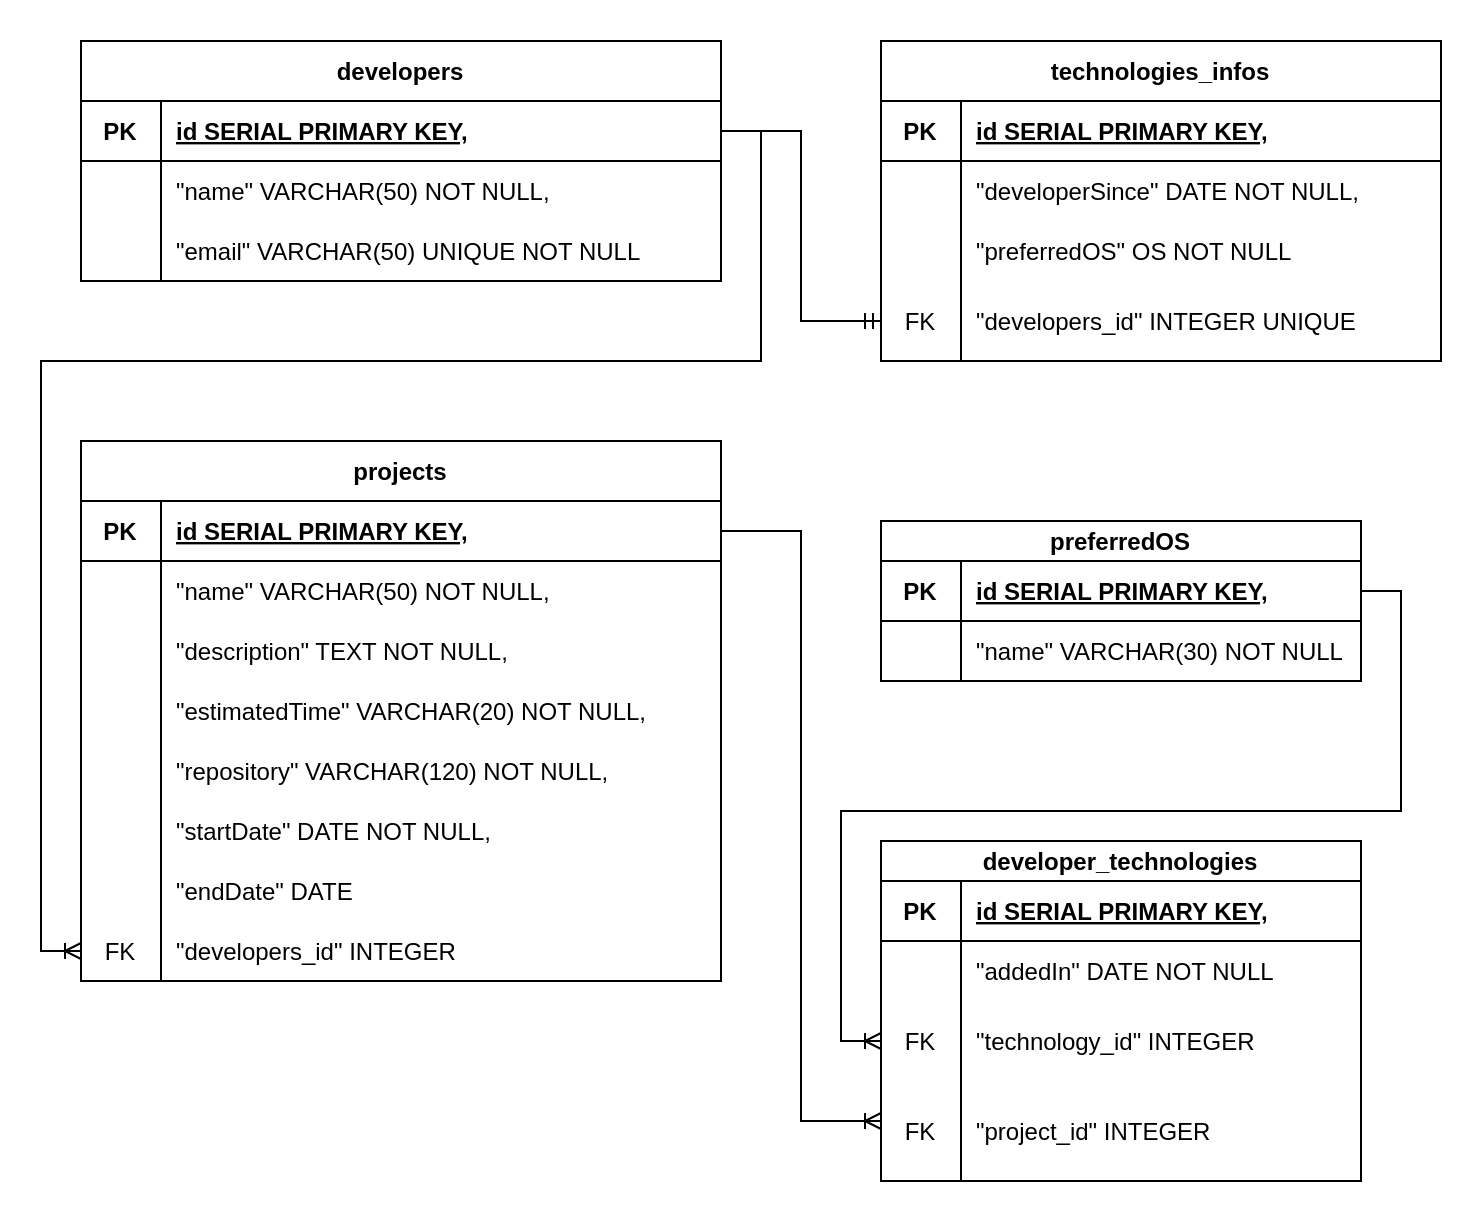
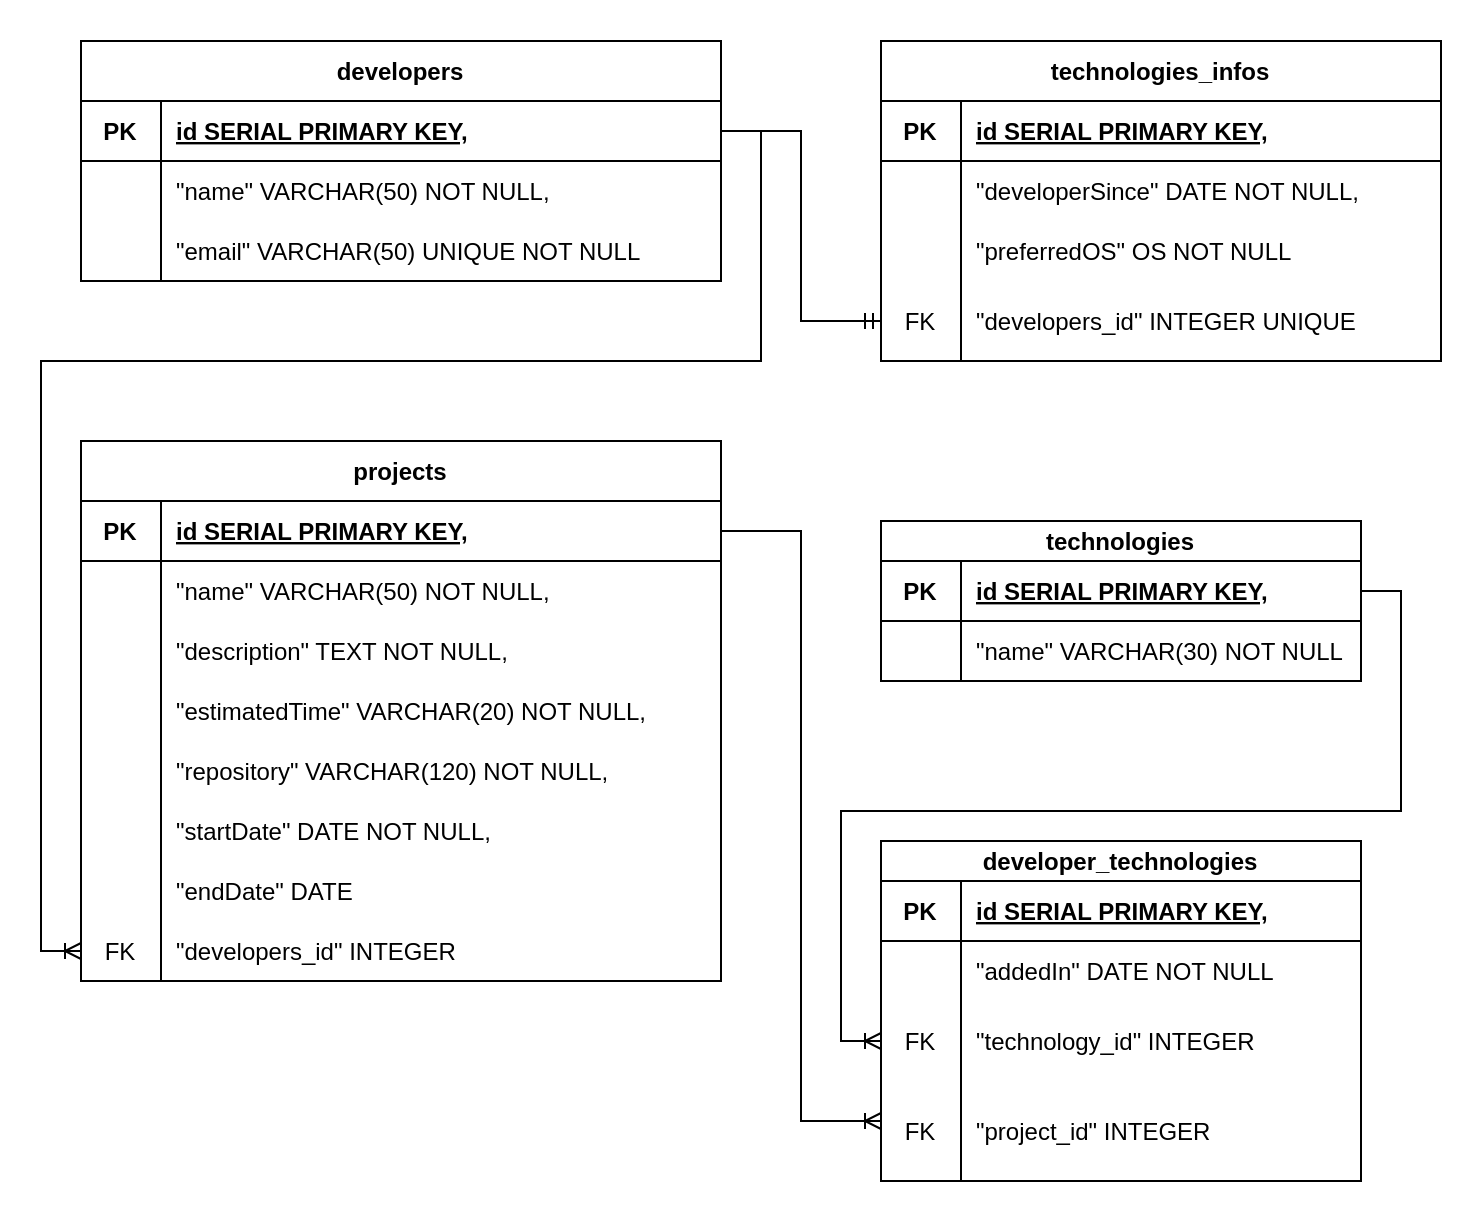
(1120, 542) -> (1120, 542)
